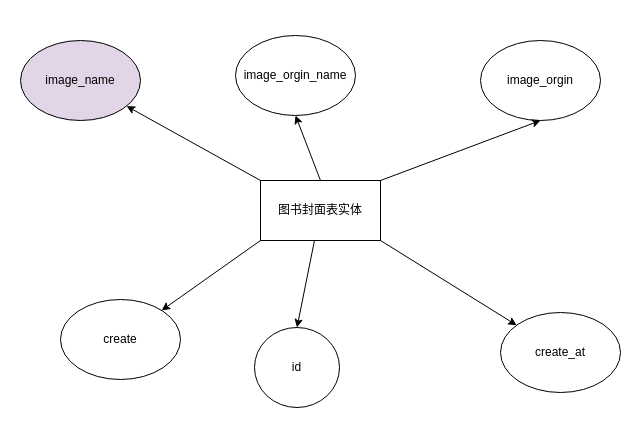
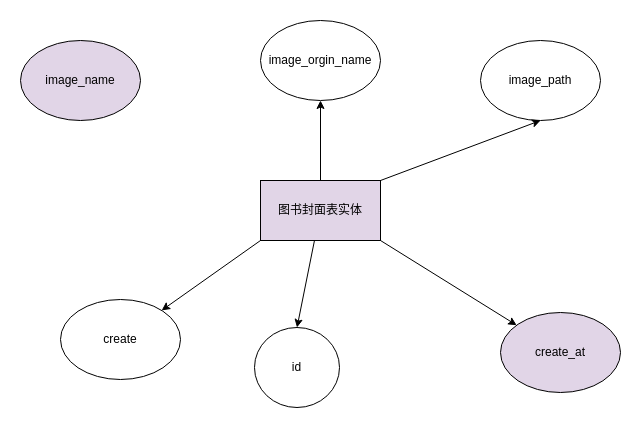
(296, 76) -> (321, 61)
(541, 81) -> (541, 81)
(196, 145) -> none
(321, 211) -> (321, 211)
(561, 353) -> (561, 353)
